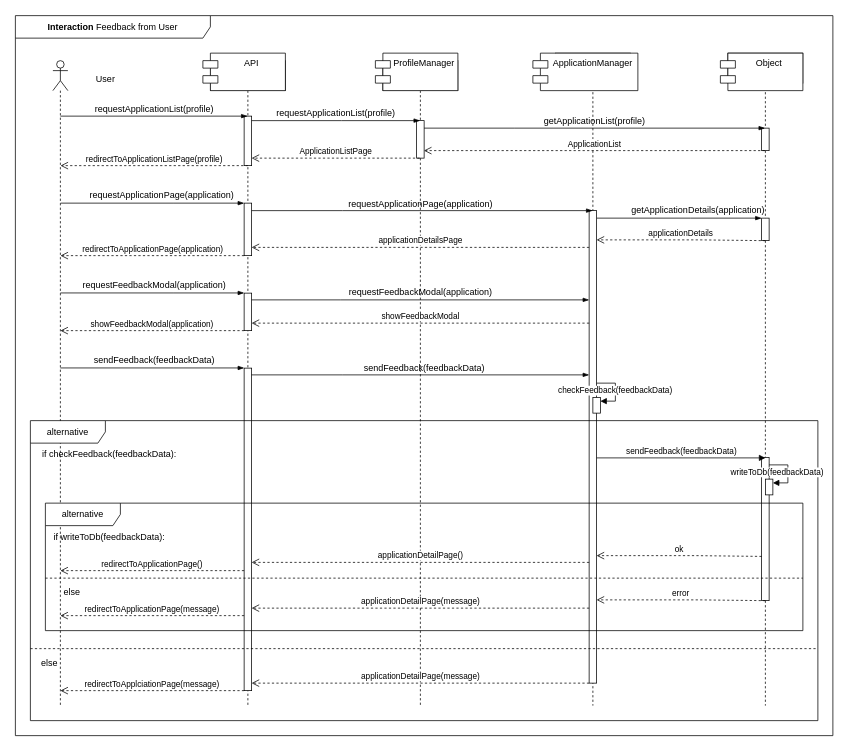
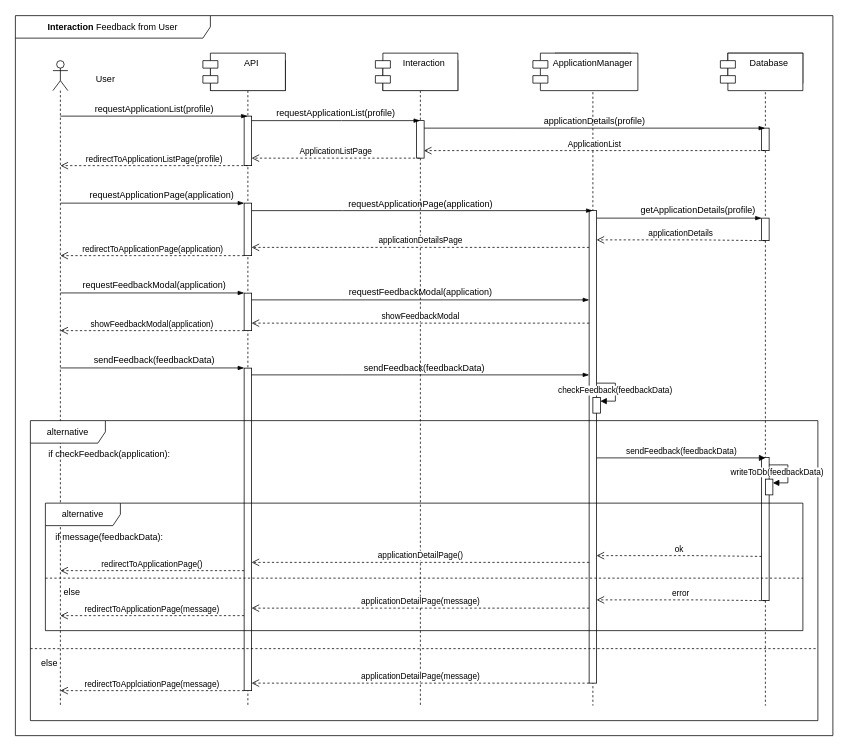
(424, 64) -> (424, 64)
(769, 64) -> (769, 64)
(595, 121) -> (595, 121)
(698, 210) -> (698, 210)
(110, 454) -> (110, 454)
(110, 537) -> (110, 537)
